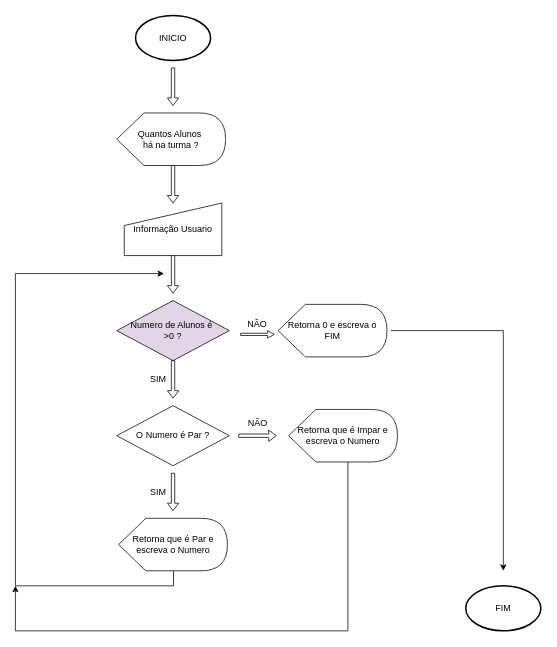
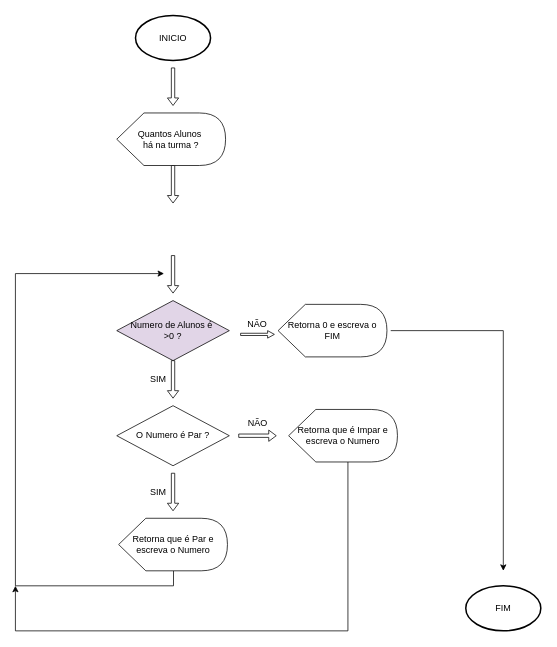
(173, 229) -> none
